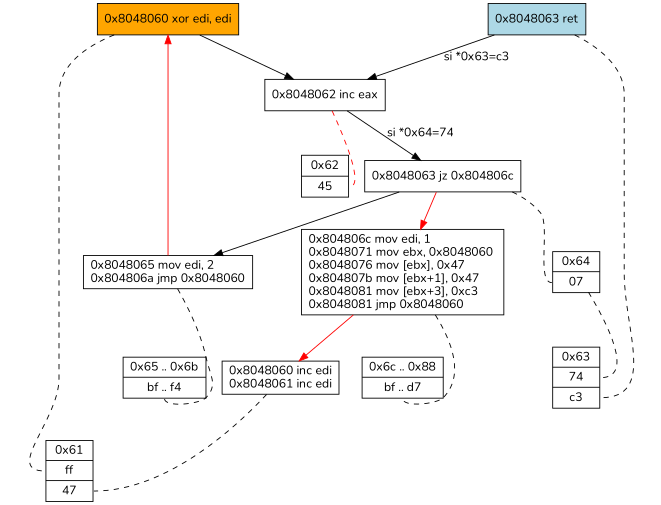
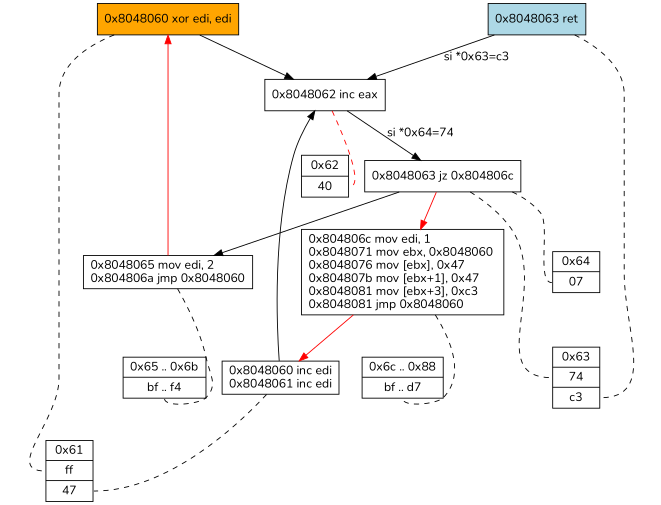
(325, 186) -> (325, 186)
none -> (279, 243)
(611, 337) -> (524, 284)
